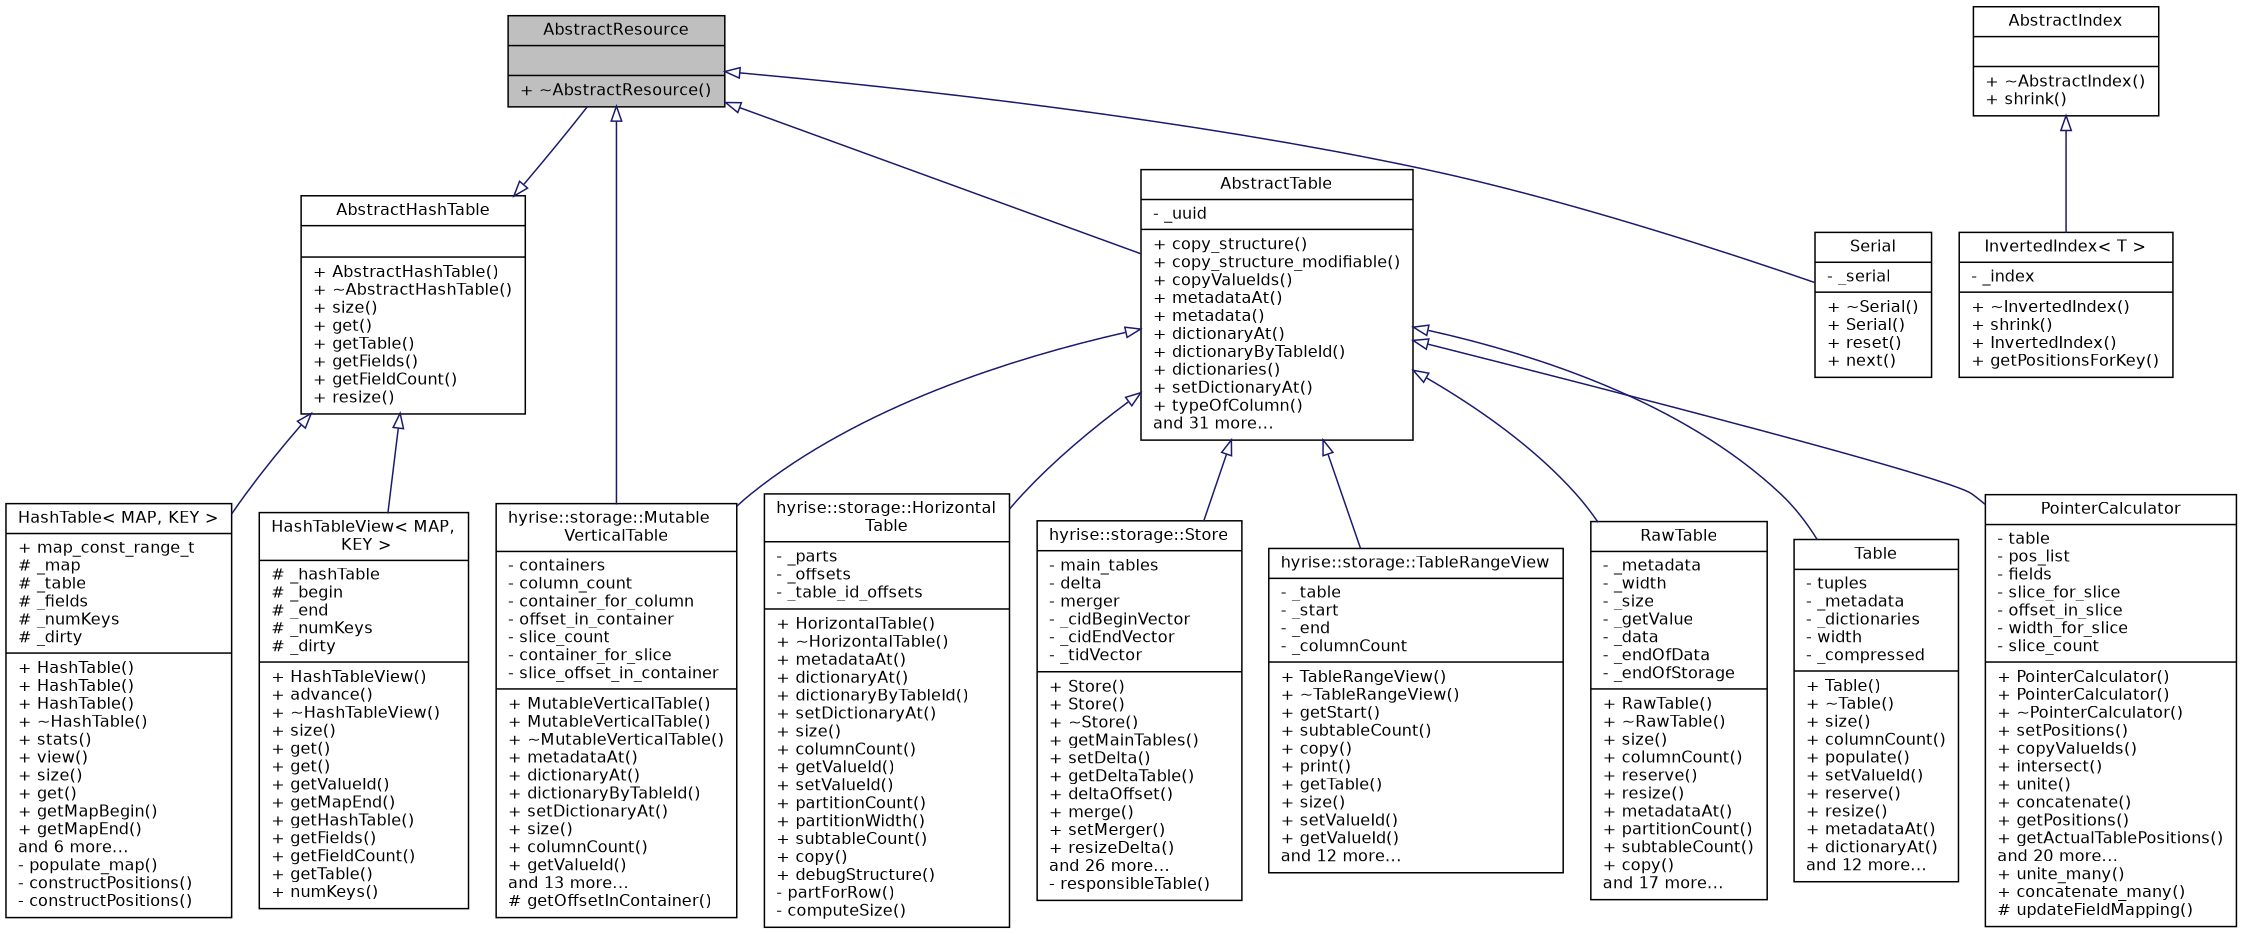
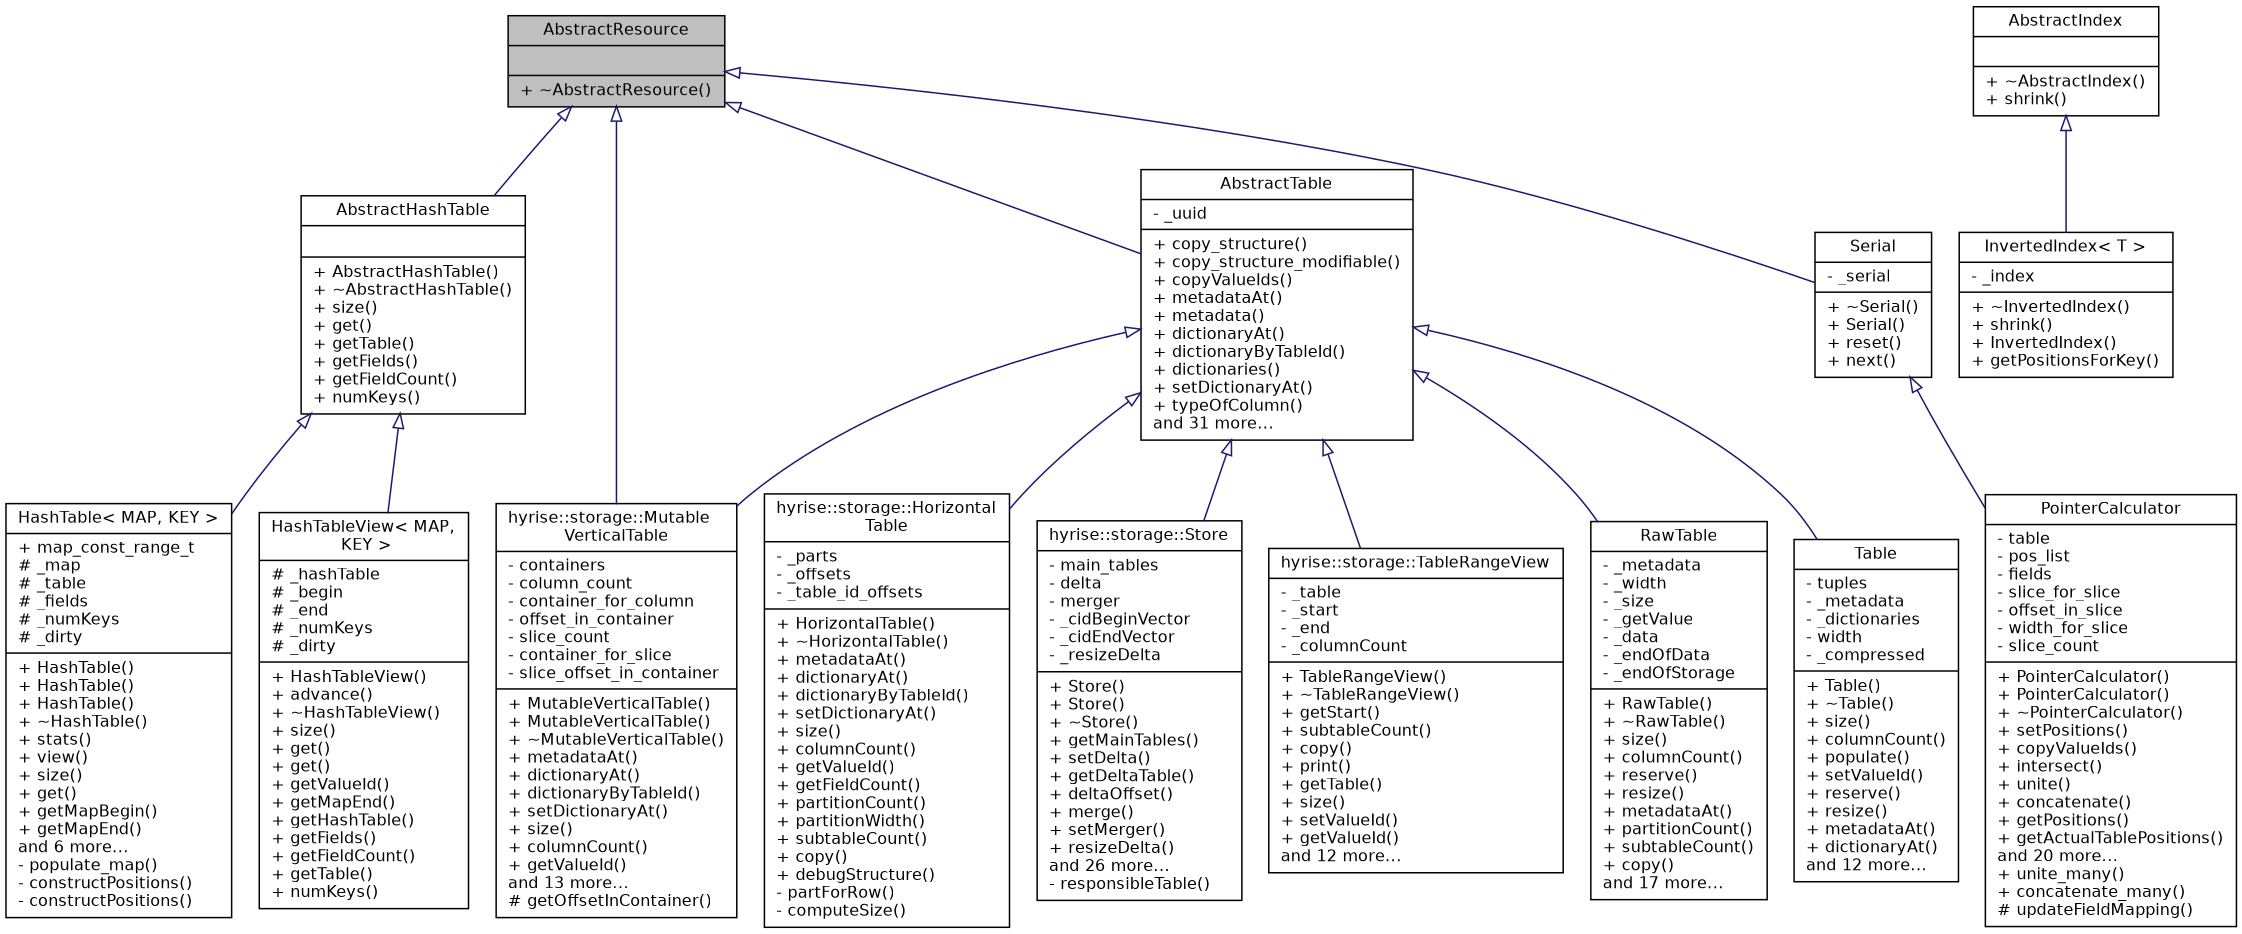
(556, 146) -> (527, 157)
(354, 398) -> (368, 398)
(1709, 417) -> (1950, 449)
(1096, 655) -> (1106, 655)
(835, 785) -> (849, 785)
